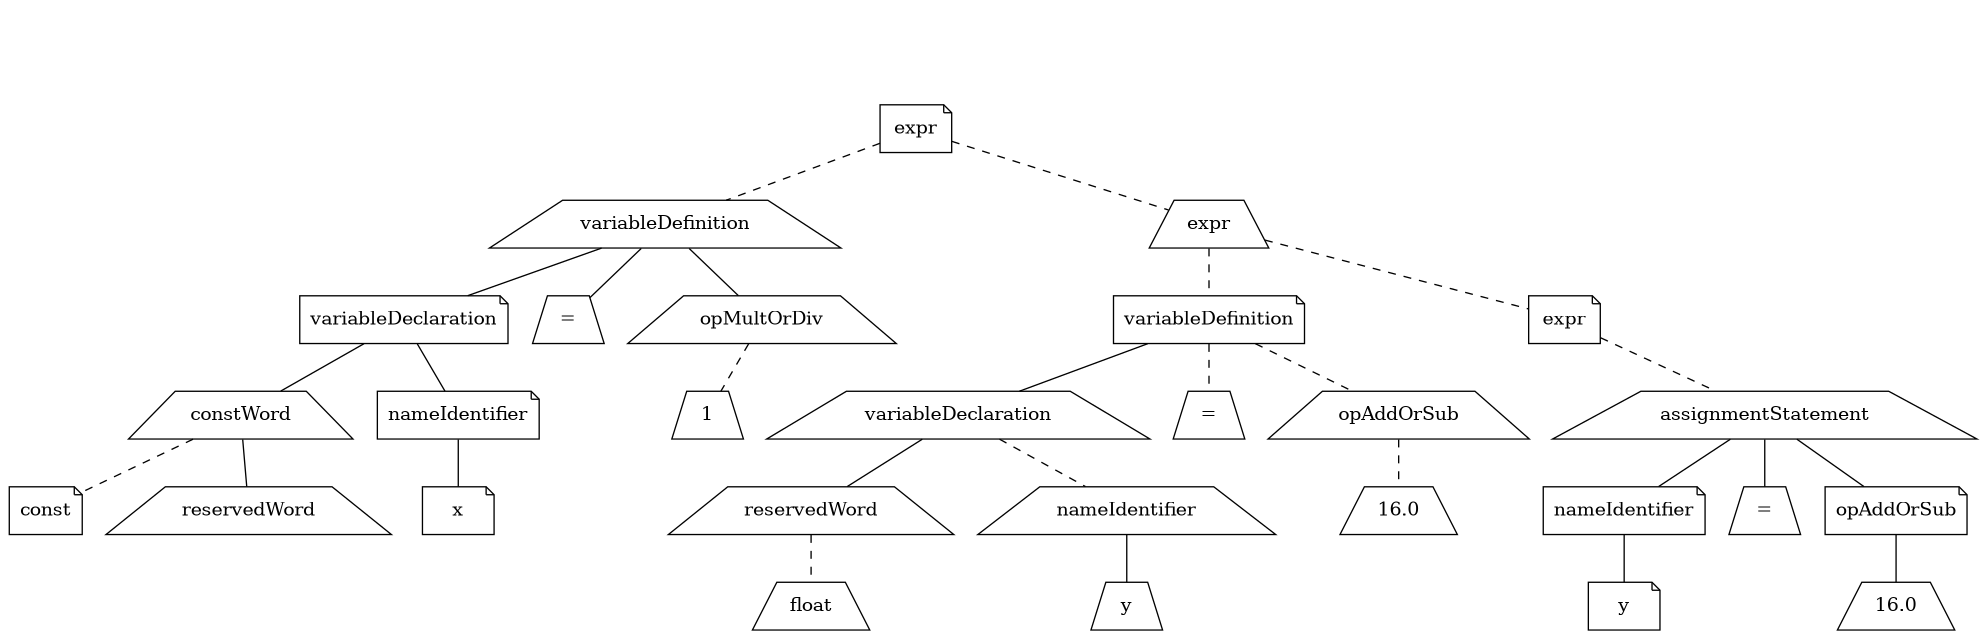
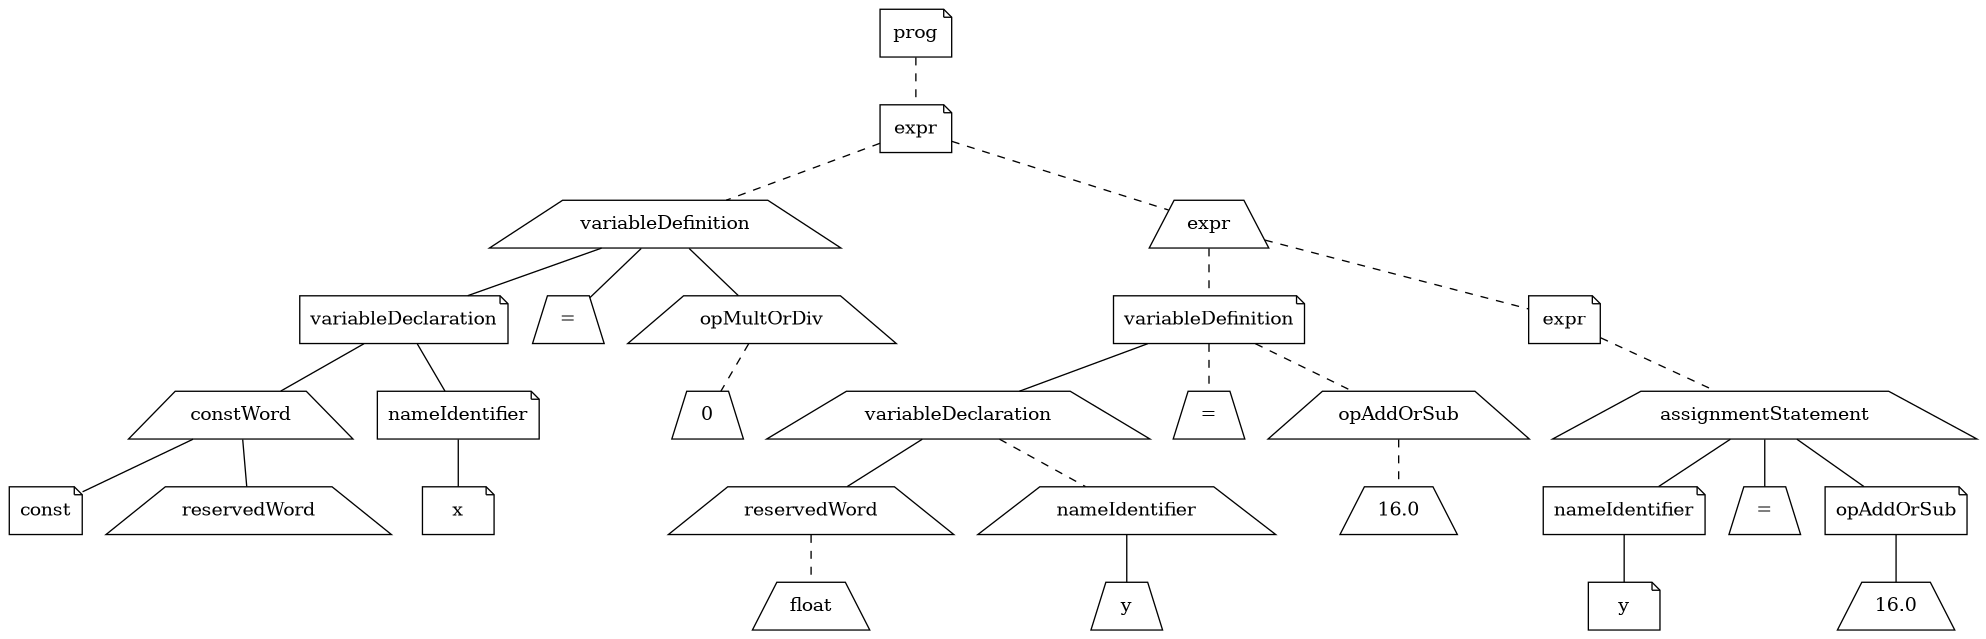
none -> (916, 33)
(708, 415) -> (708, 415)
(138, 465) -> (138, 465)
